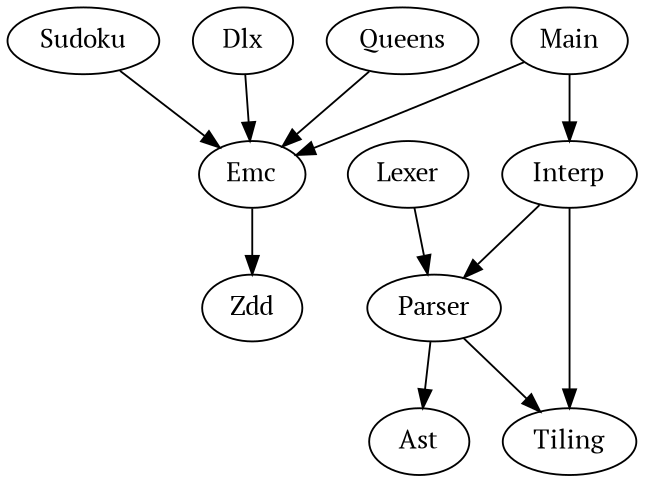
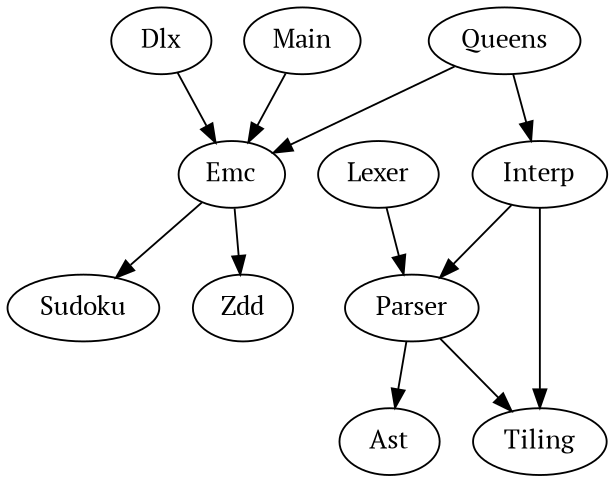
(570, 99) -> (520, 98)
(162, 103) -> (166, 234)
